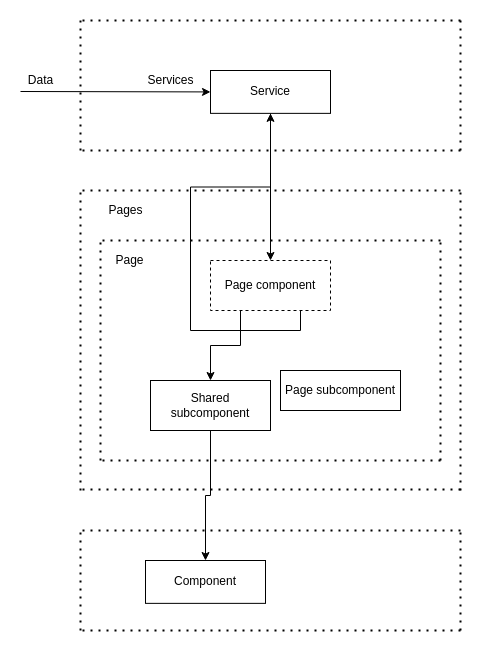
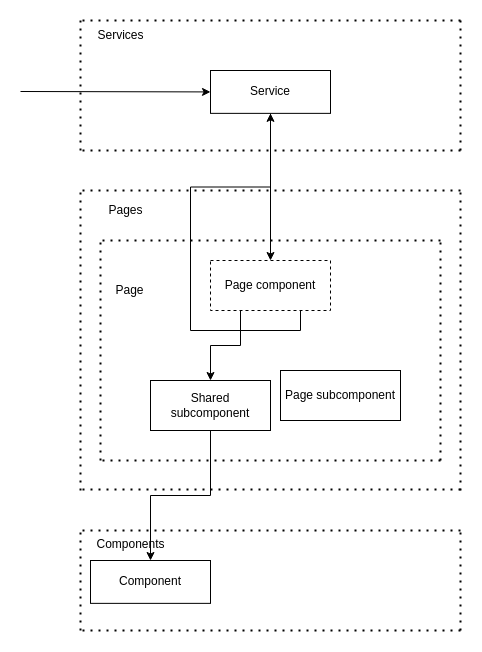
(171, 80) -> (121, 35)
(41, 81) -> none
(129, 261) -> (129, 291)
(341, 391) -> (341, 396)
none -> (131, 544)
(206, 582) -> (151, 582)
